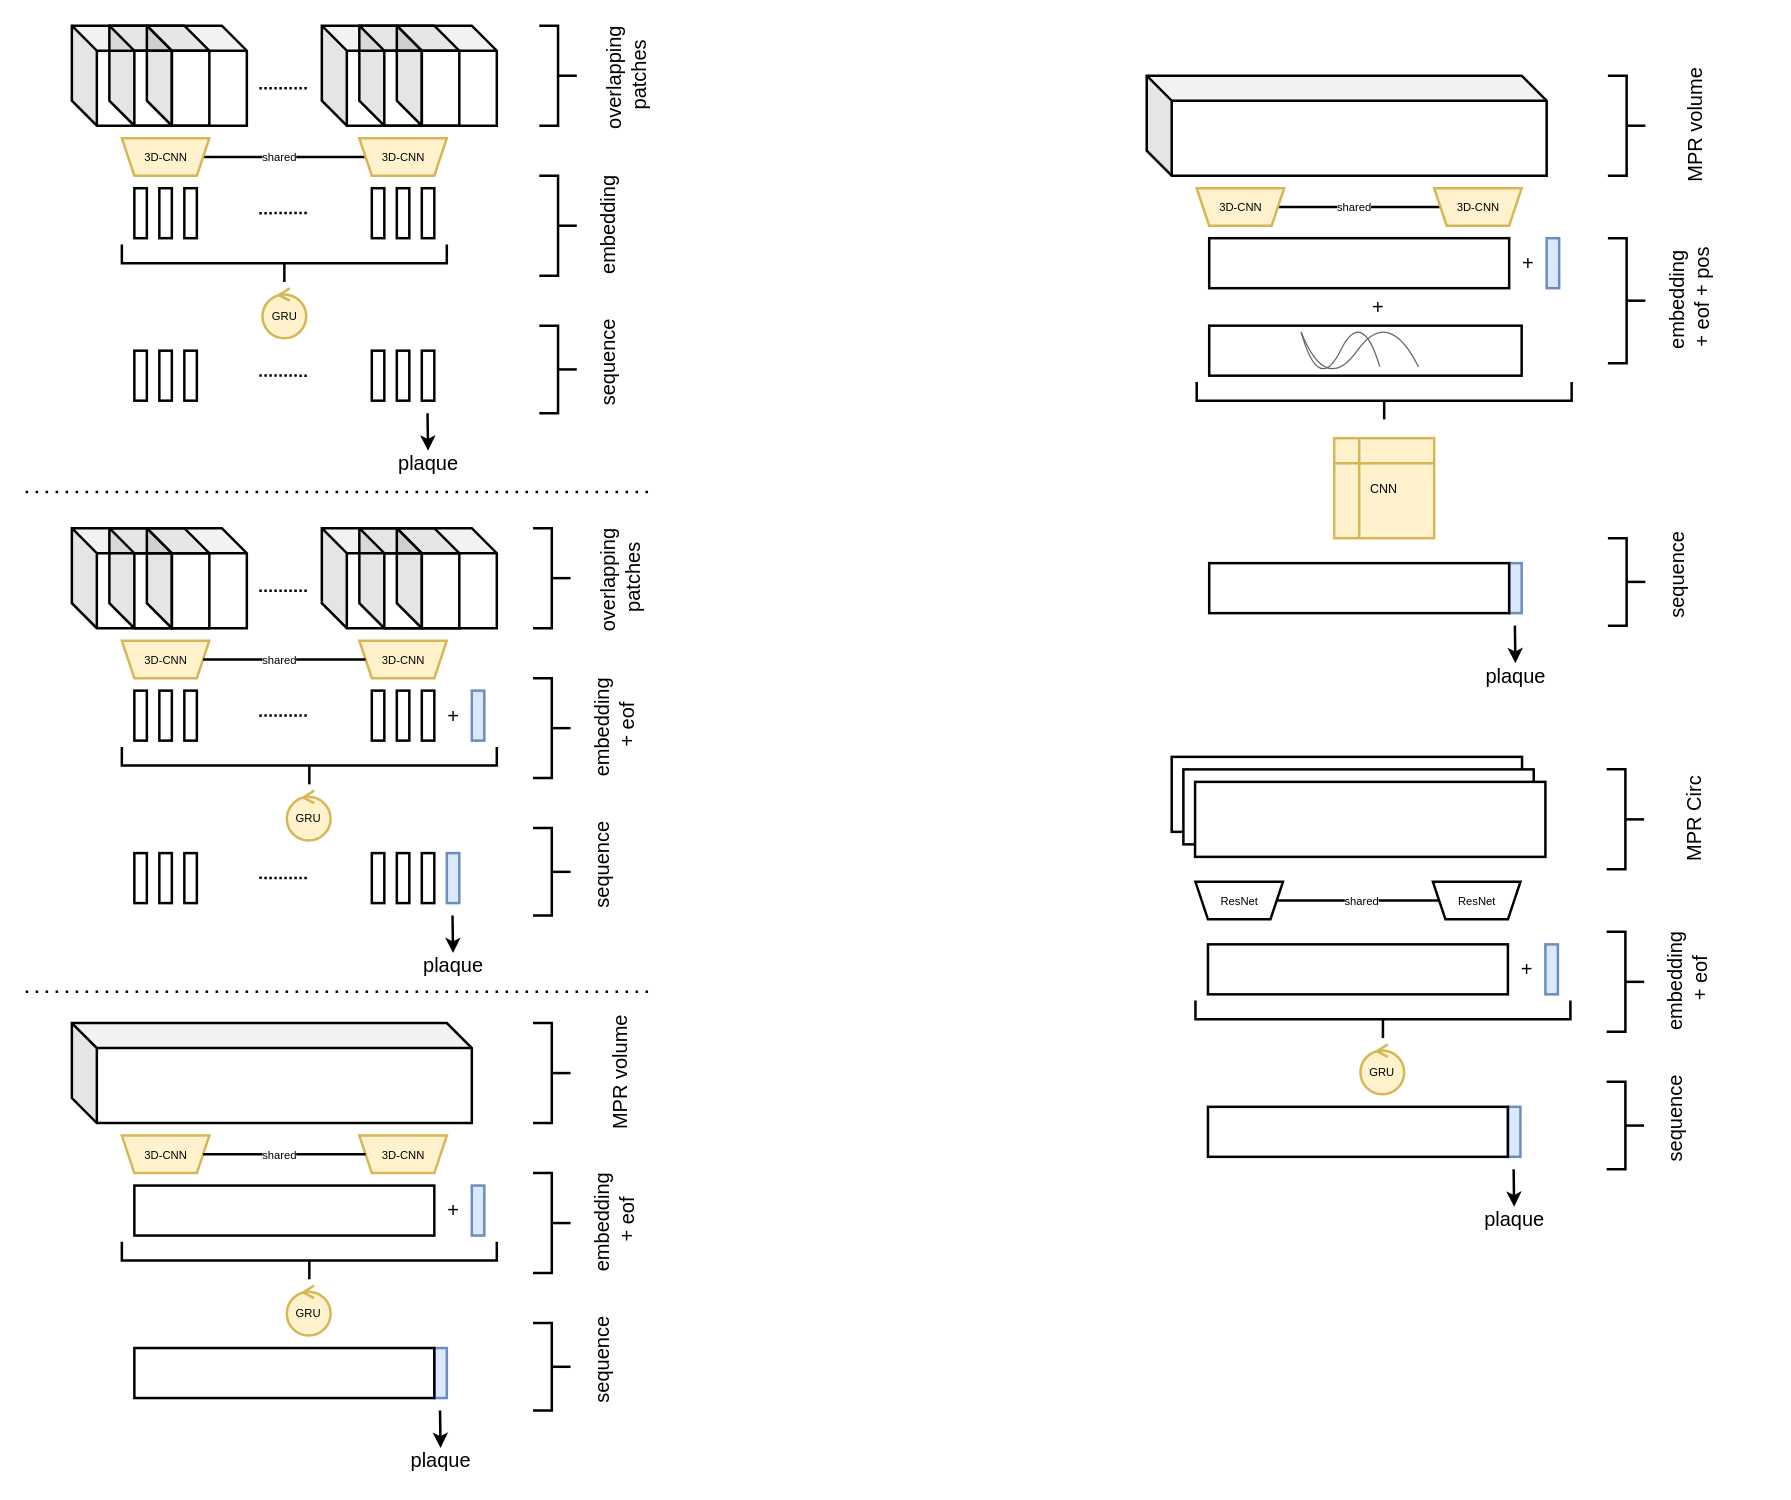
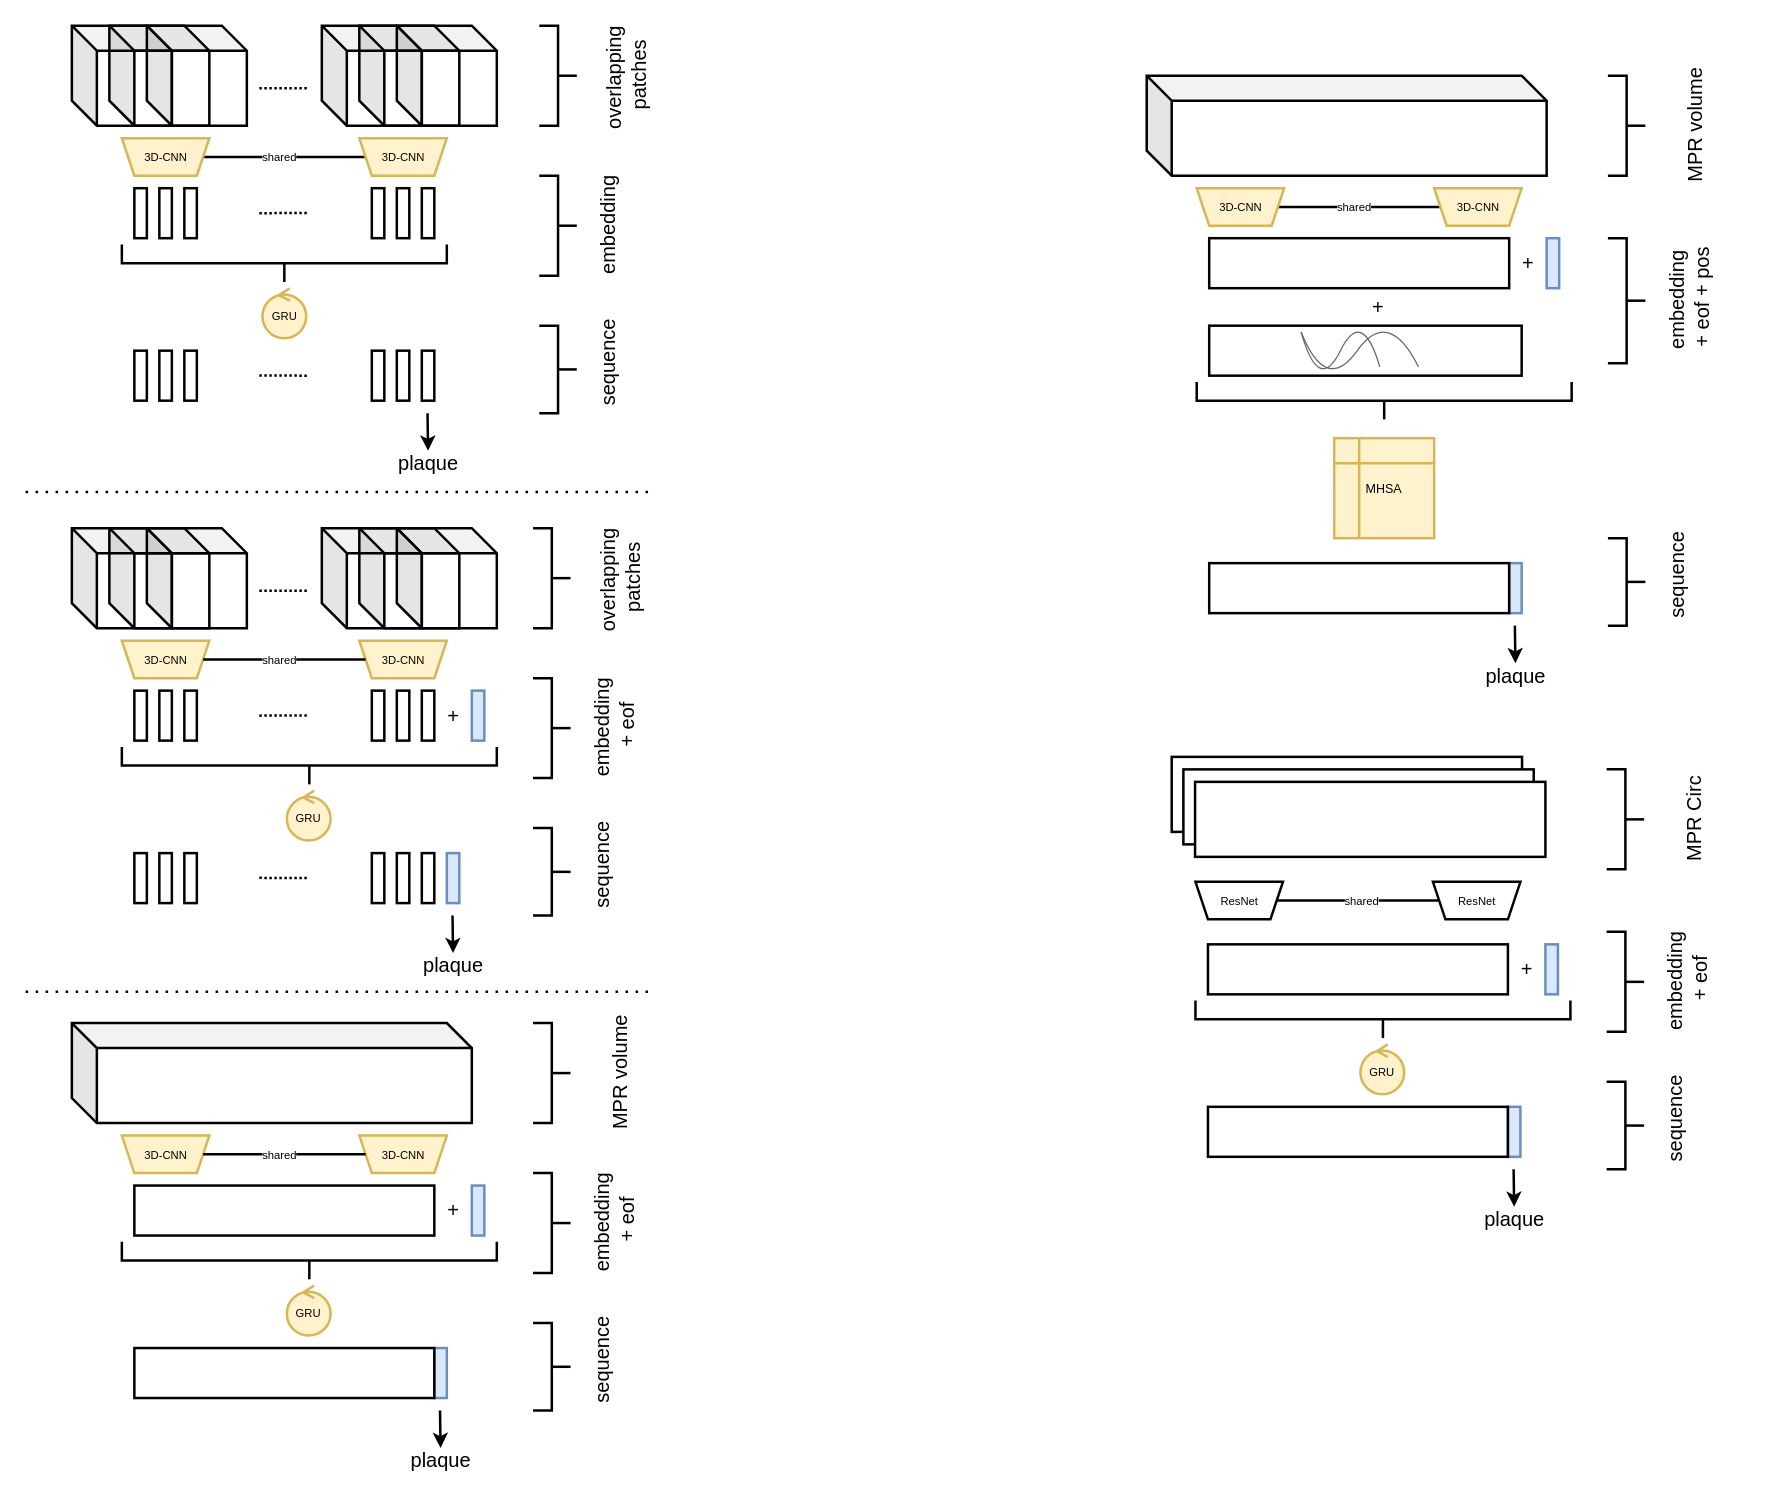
(1384, 488) -> (1384, 488)
